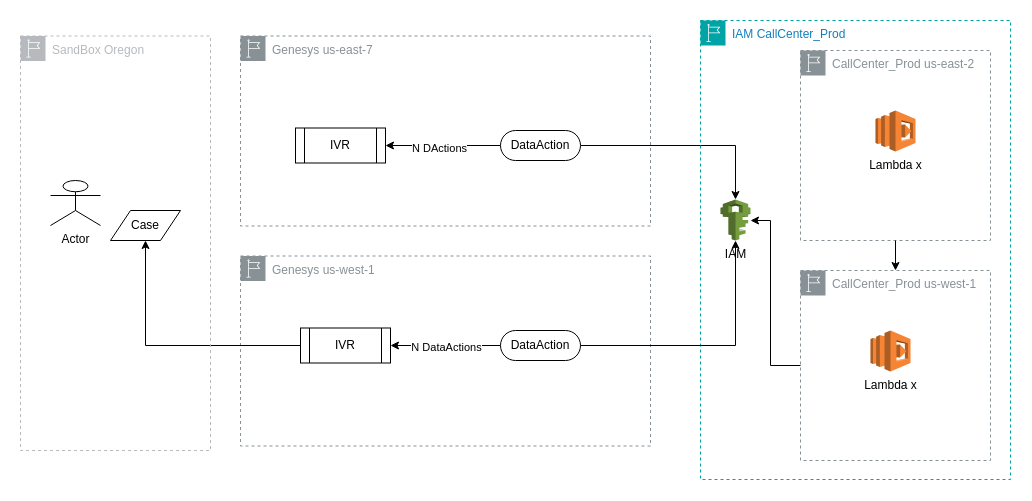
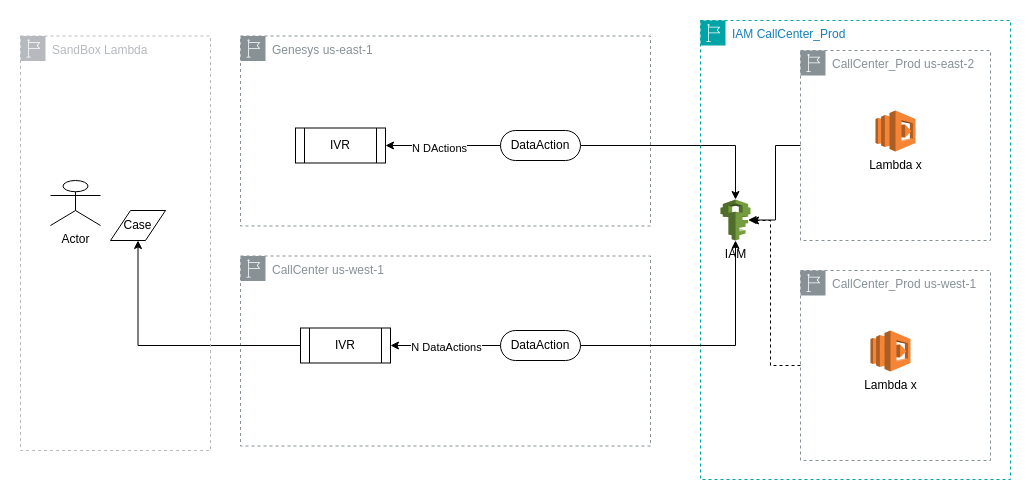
(98, 51) -> (98, 51)
(328, 51) -> (328, 51)
(146, 226) -> (138, 226)
(896, 259) -> (776, 172)
(328, 271) -> (335, 271)
(771, 308) -> (771, 308)
